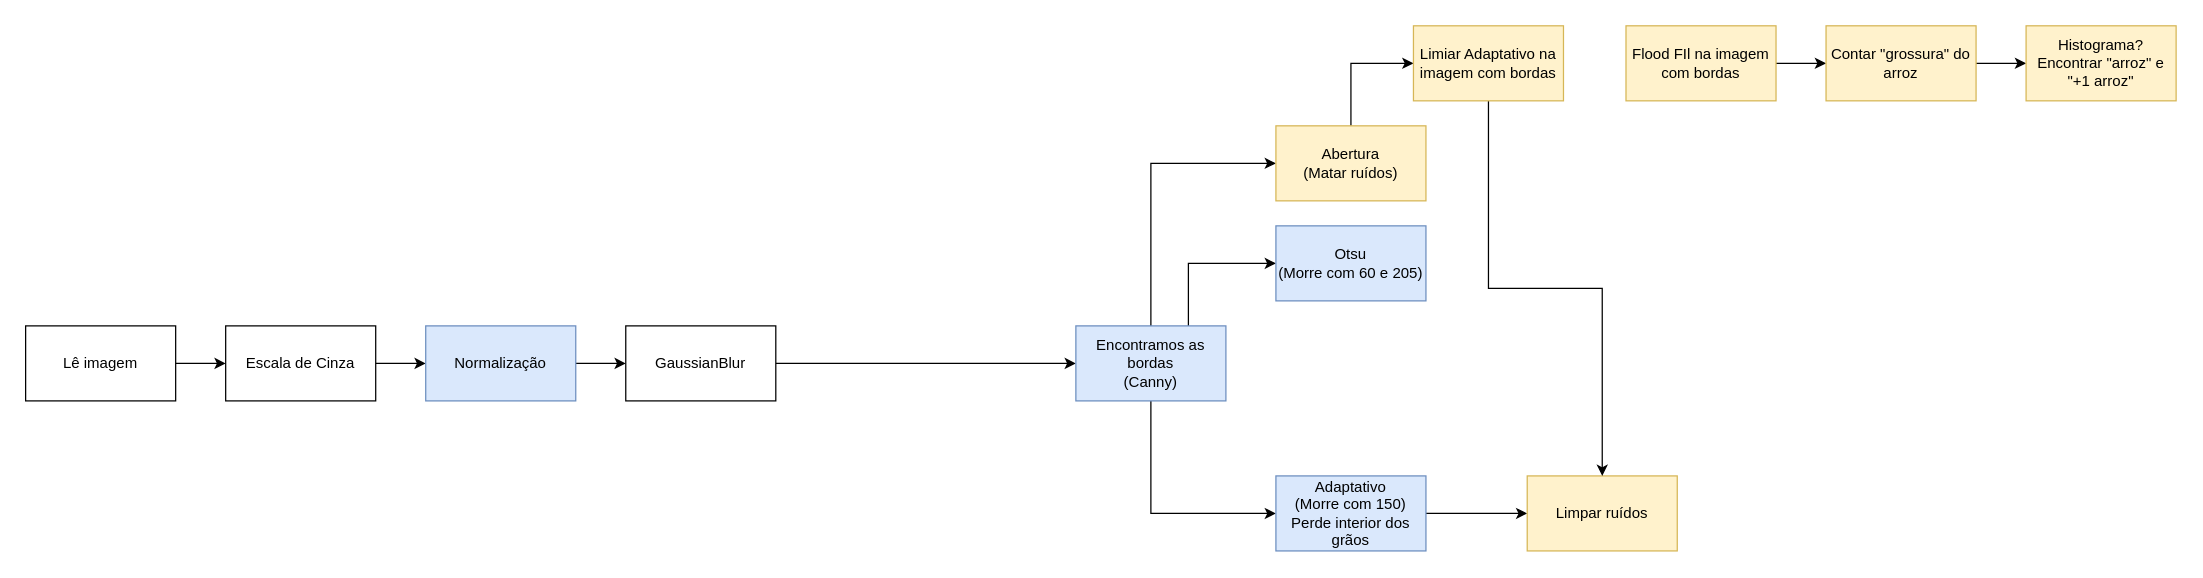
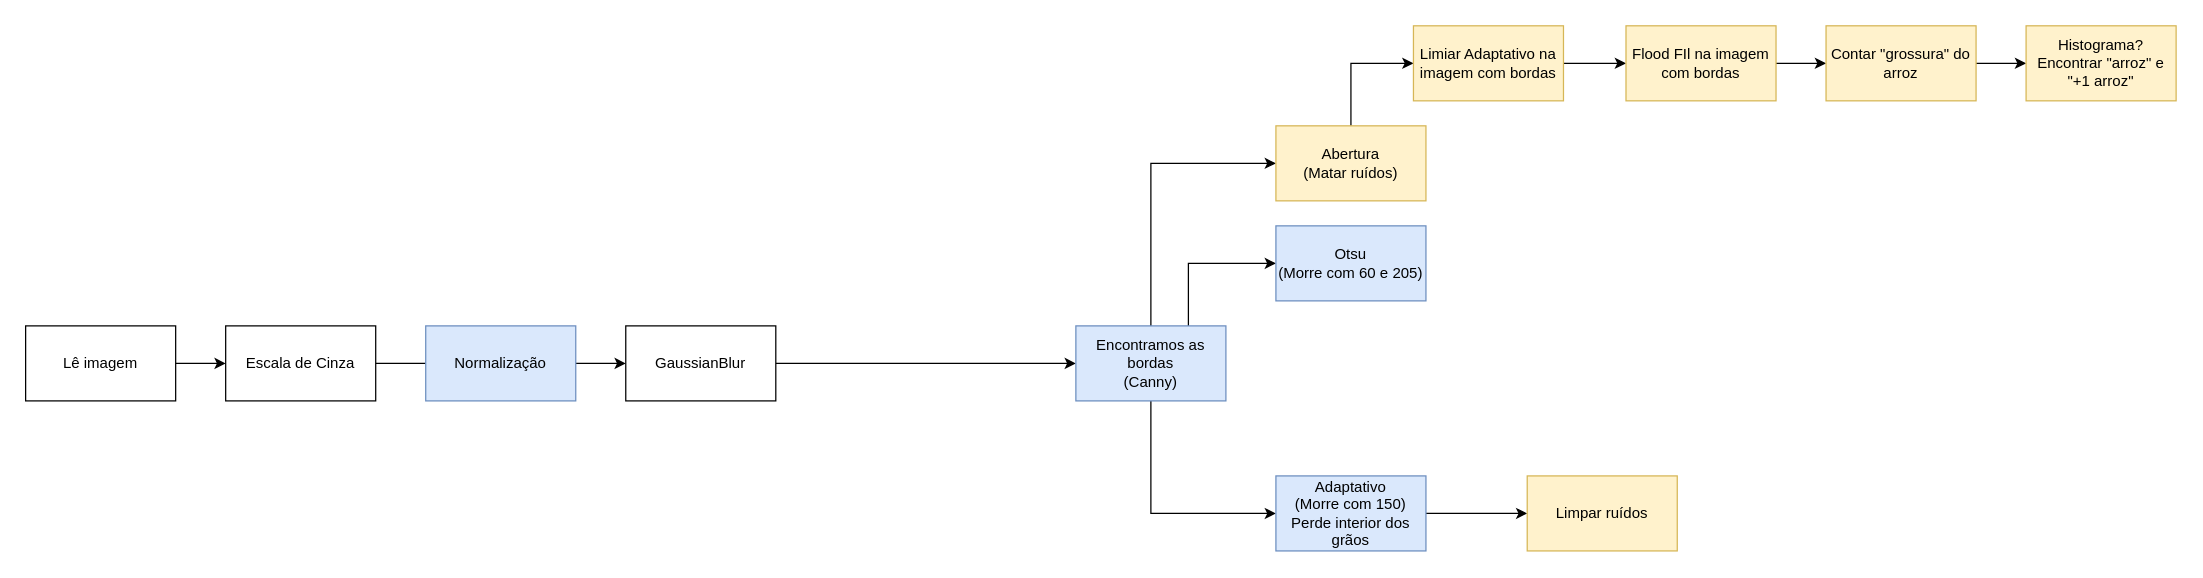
(1540, 288) -> (1590, 63)
(416, 363) -> (419, 363)
